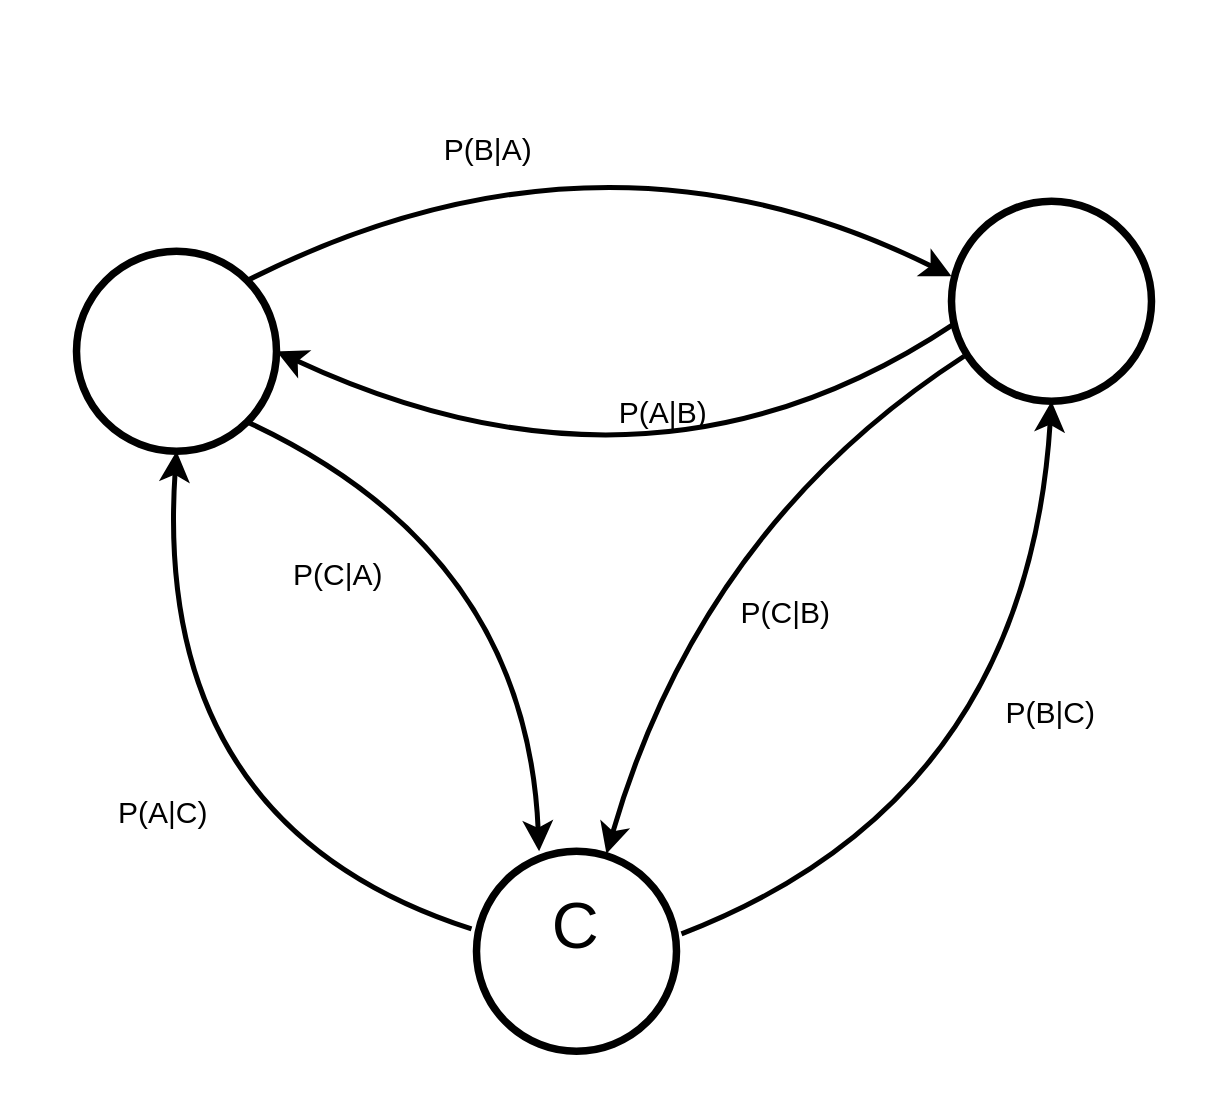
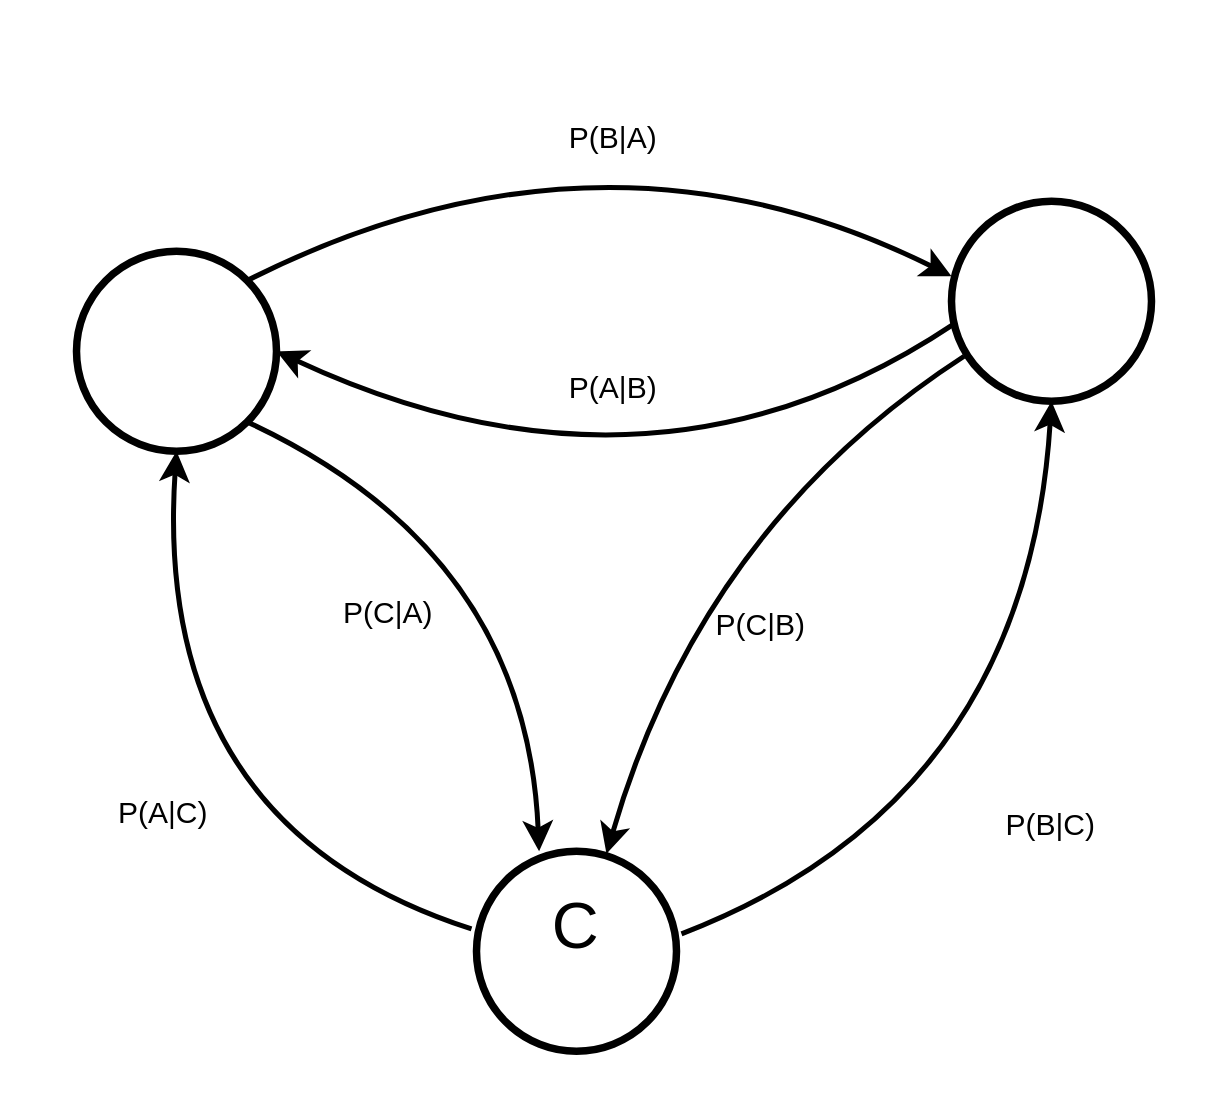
(489, 151) -> (614, 139)
(664, 414) -> (614, 389)
(339, 576) -> (389, 614)
(786, 614) -> (761, 626)
(1051, 714) -> (1051, 826)
